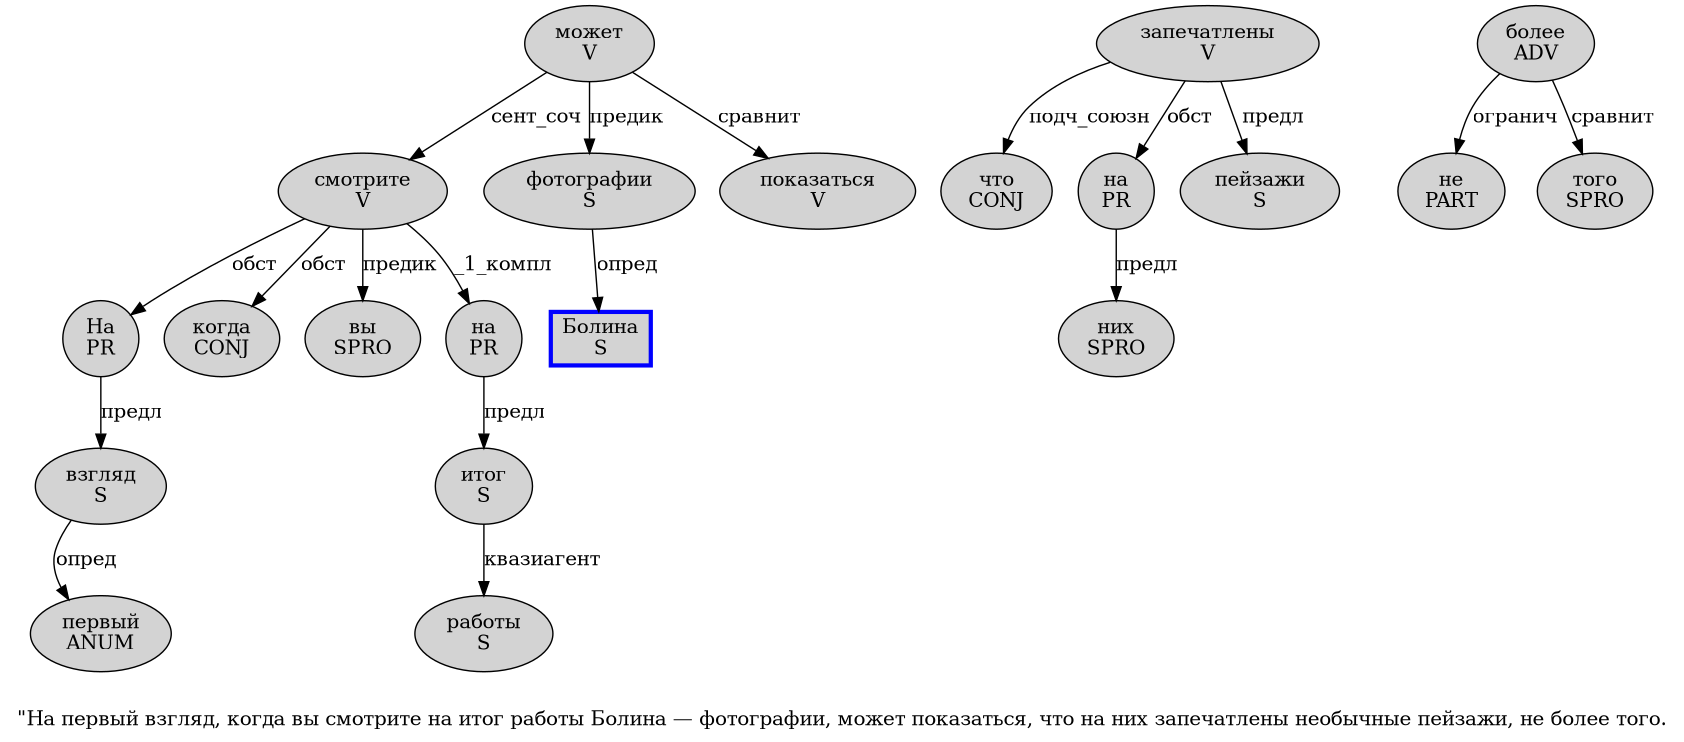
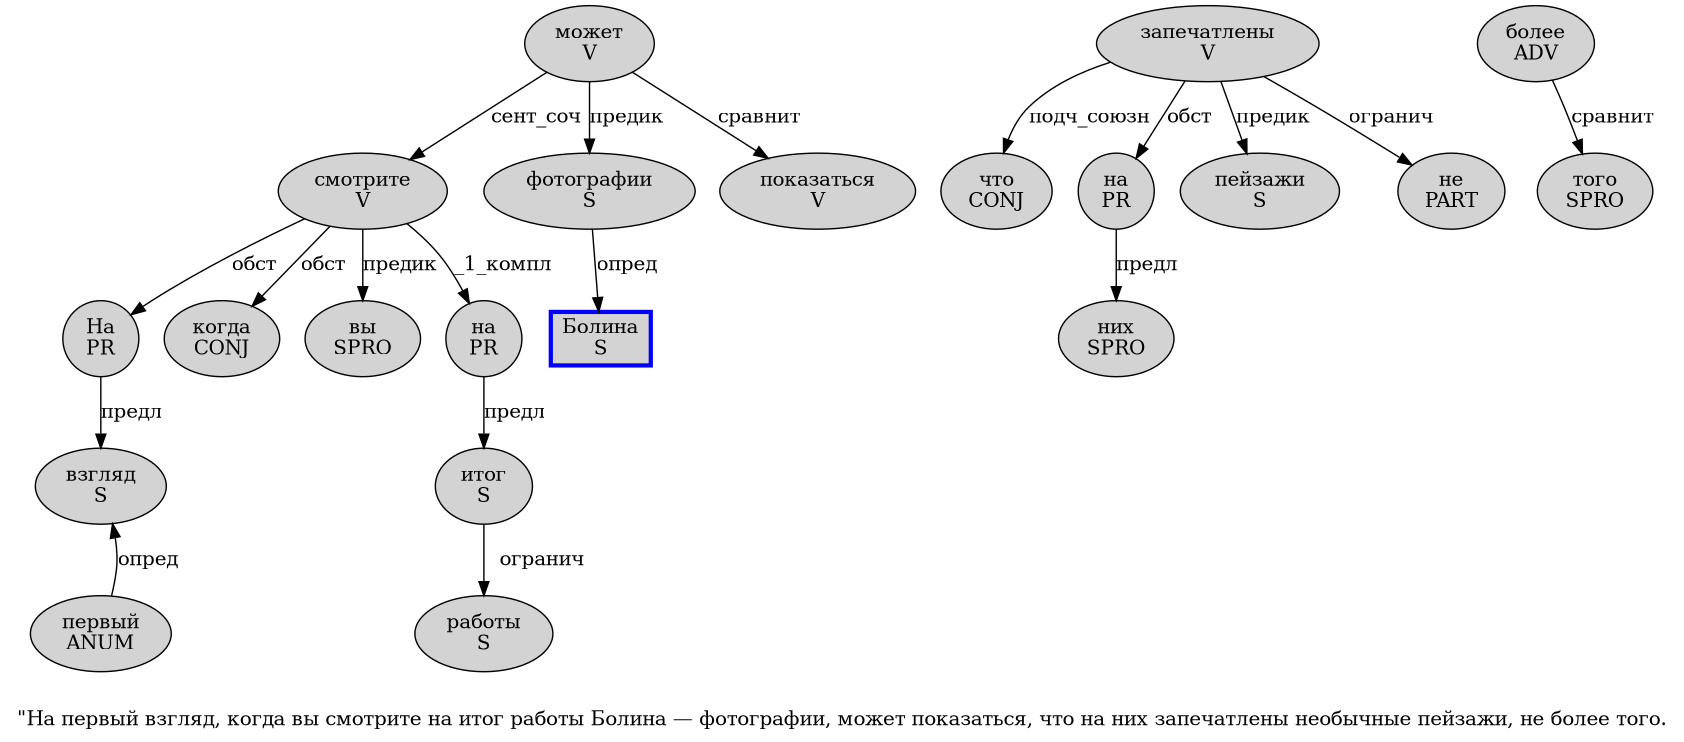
(1475, 103) -> (1332, 116)
(1273, 117) -> (1273, 117)
(55, 552) -> (117, 567)
(542, 560) -> (542, 560)
